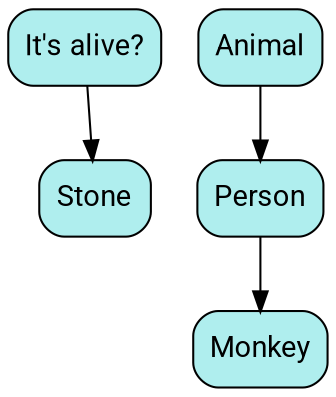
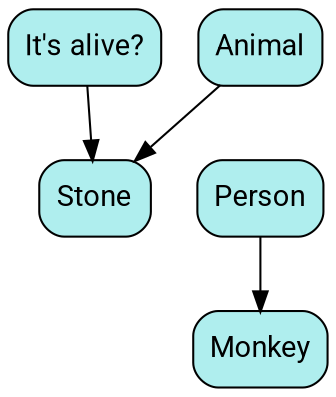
(260, 113) -> (186, 116)
